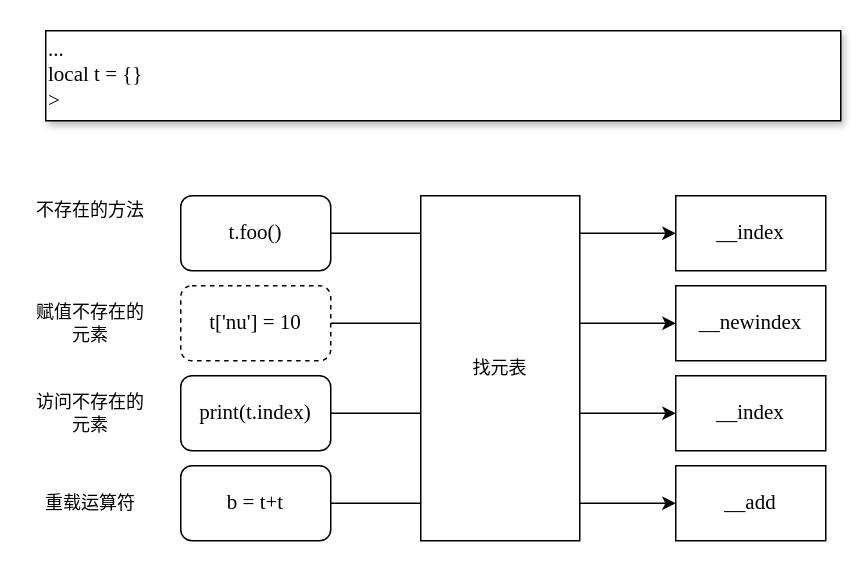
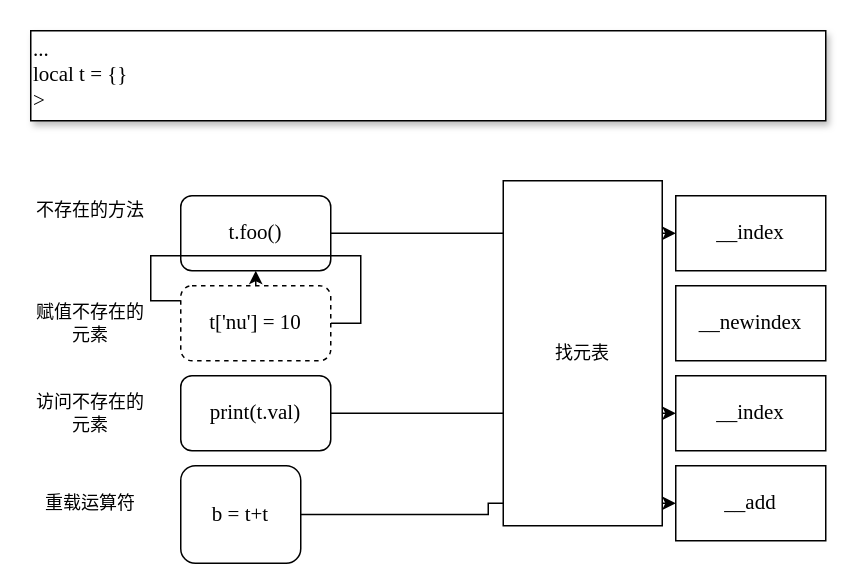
(443, 76) -> (428, 76)
(621, 323) -> (254, 256)
(500, 368) -> (583, 353)
(256, 413) -> (256, 413)
(256, 503) -> (241, 515)
